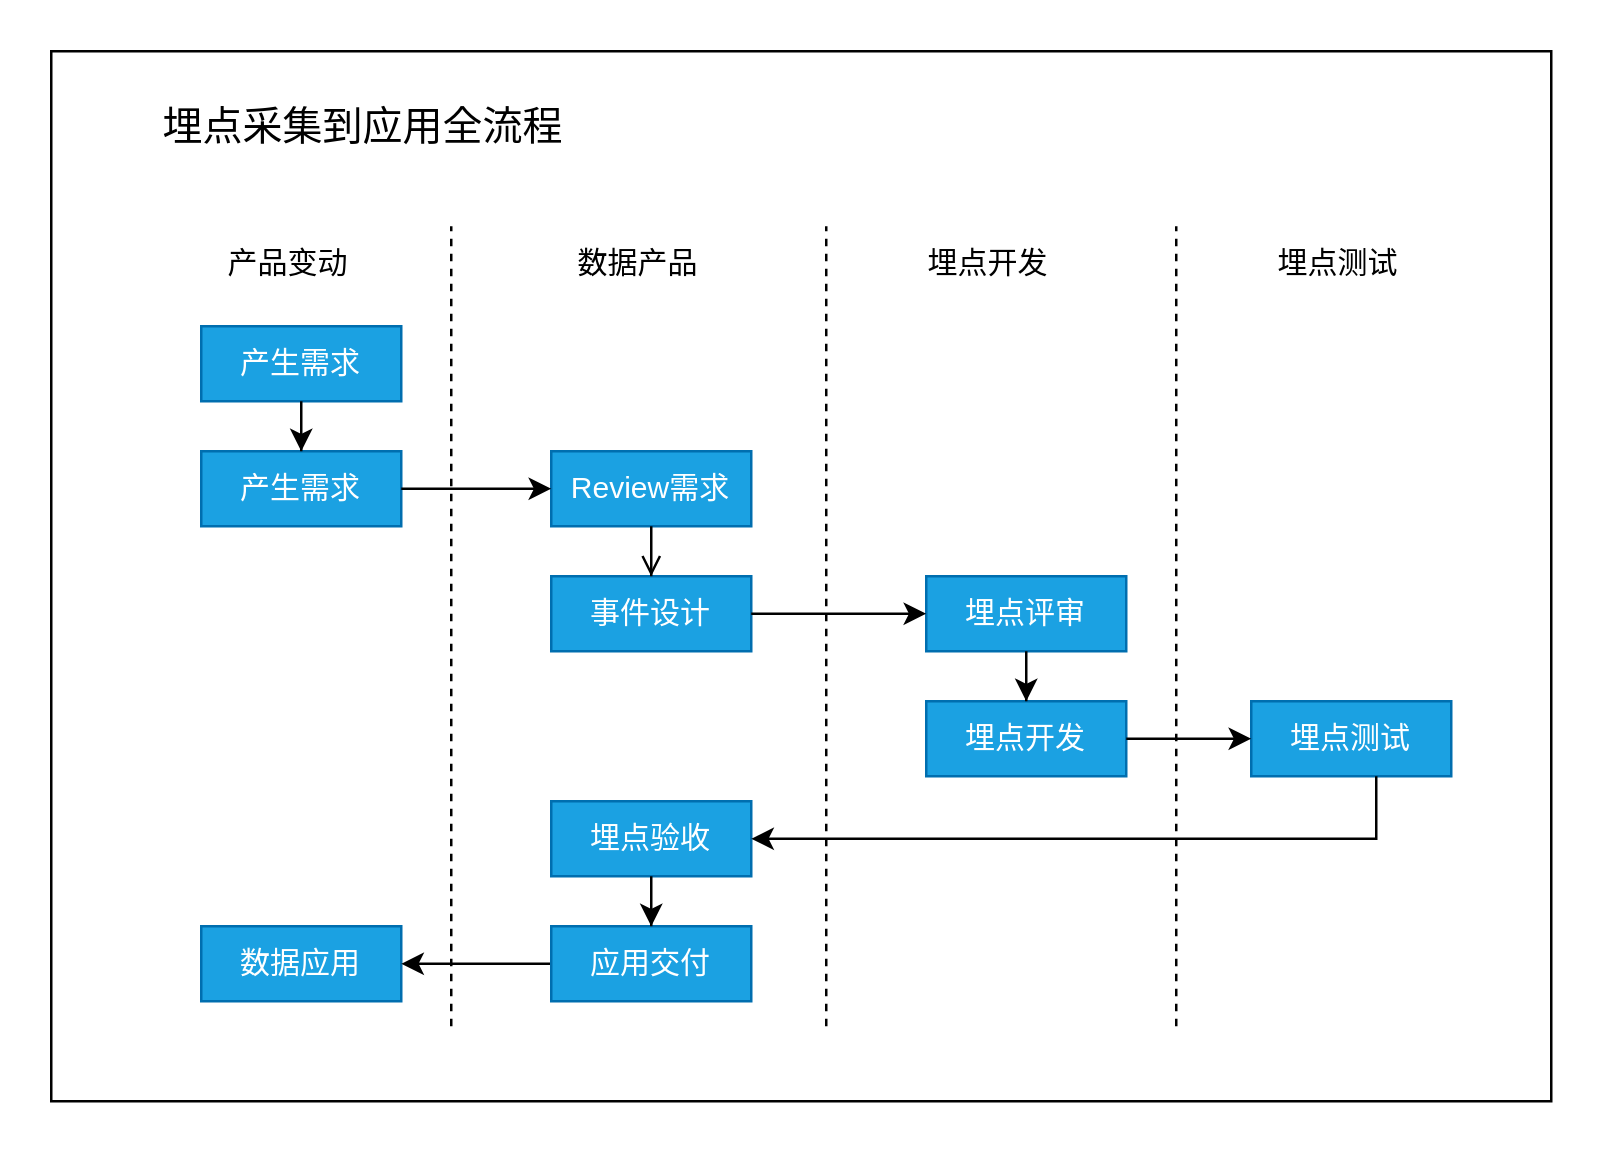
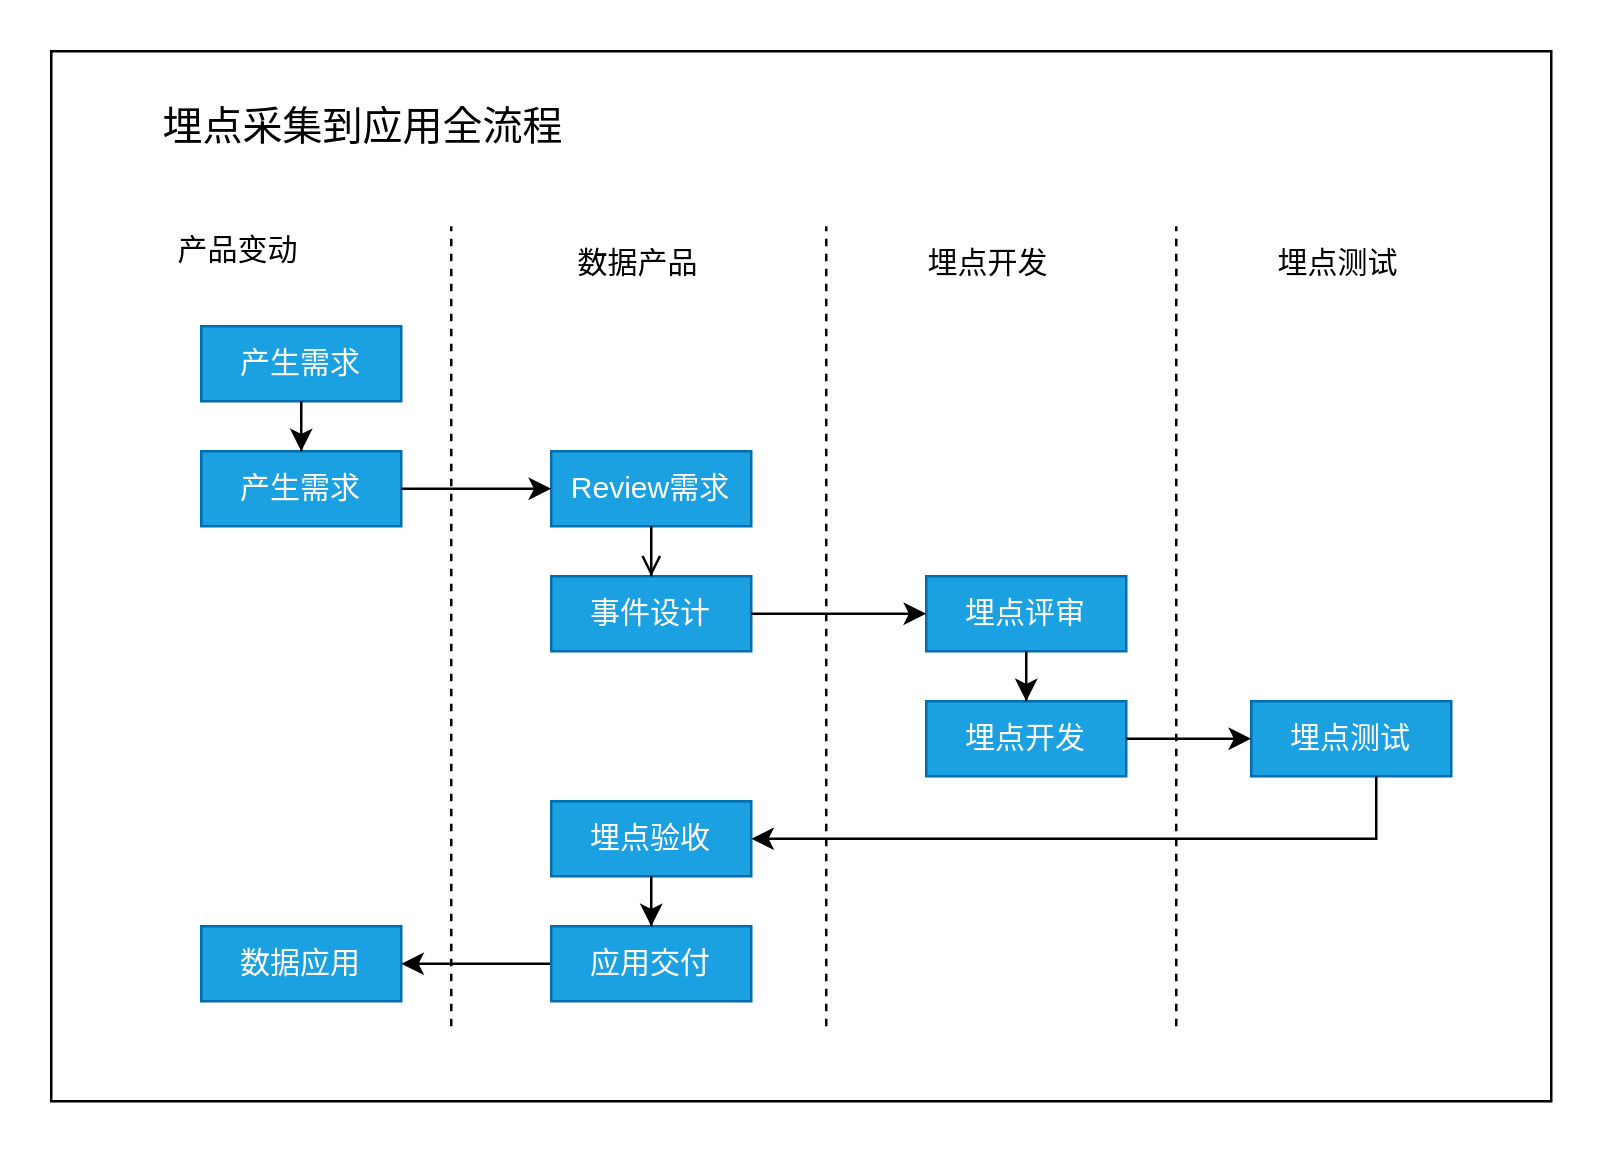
(289, 264) -> (239, 251)
